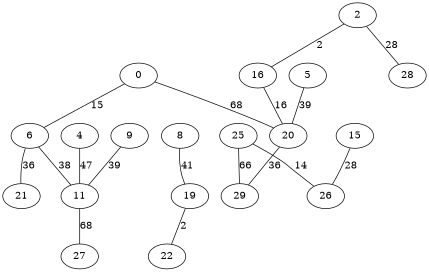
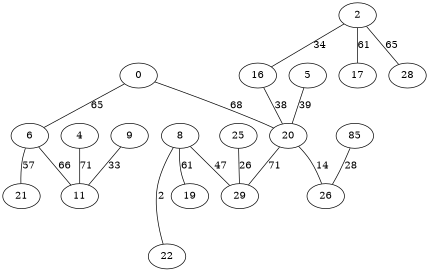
(320, 45) -> (320, 45)
(392, 45) -> (392, 45)
none -> (358, 76)
(97, 106) -> (97, 106)
(281, 106) -> (281, 106)
(355, 136) -> (355, 136)
(285, 163) -> (312, 164)
(29, 166) -> (29, 166)
(65, 166) -> (65, 166)
(86, 166) -> (86, 166)
(115, 166) -> (115, 166)
(187, 166) -> (187, 166)
none -> (210, 166)
(246, 166) -> (246, 166)
(275, 166) -> (275, 166)
(178, 226) -> (157, 194)
(80, 256) -> none
